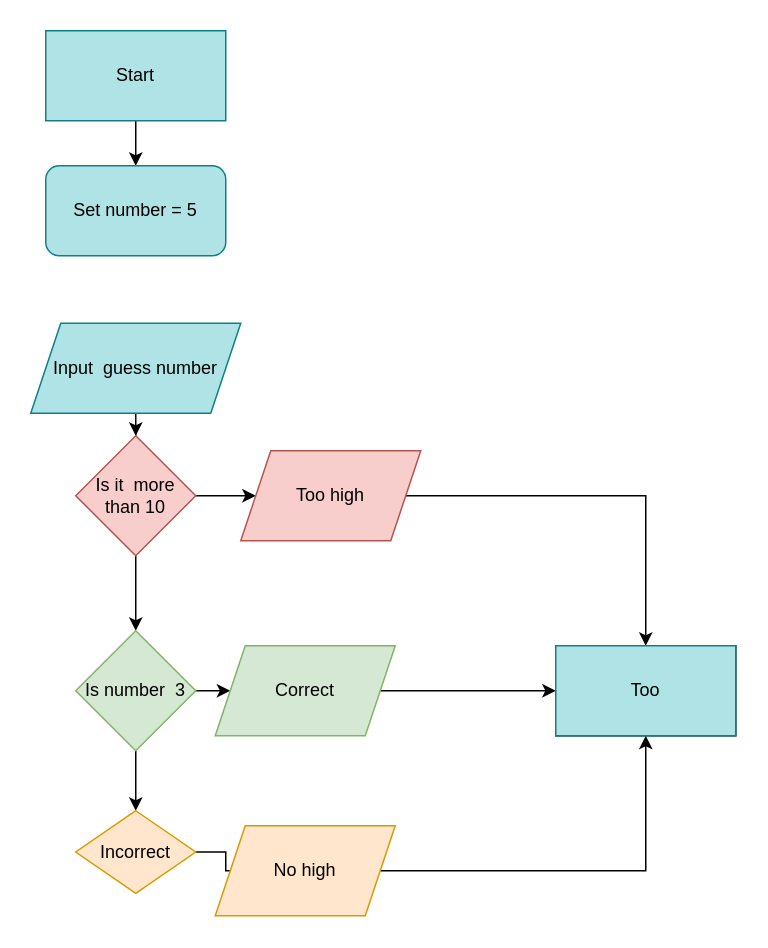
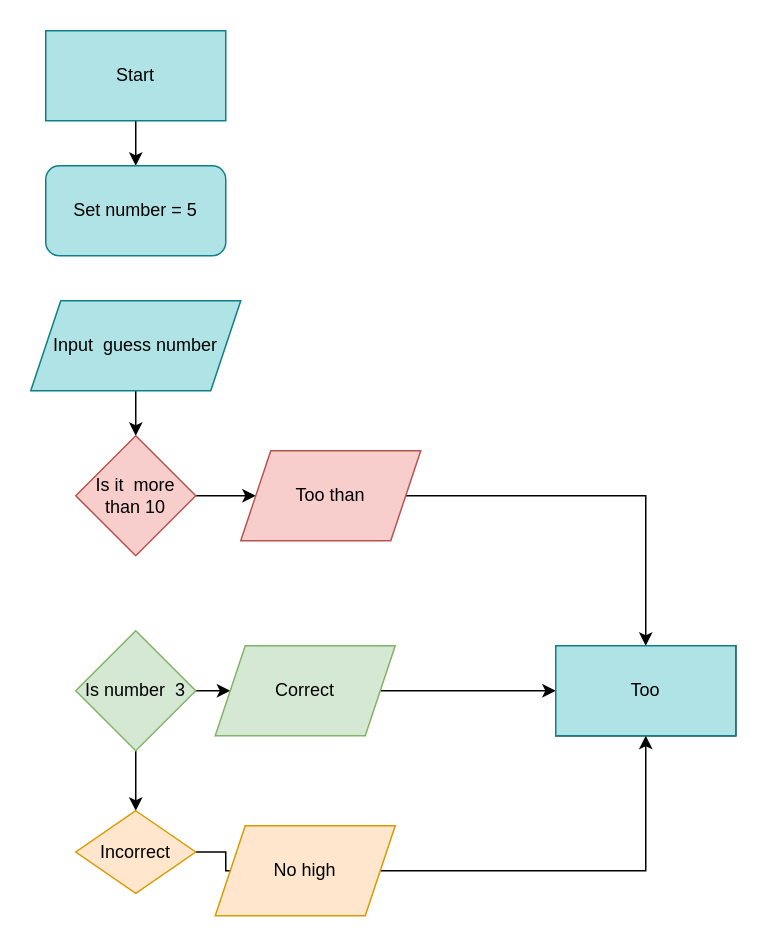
(136, 368) -> (136, 346)
(331, 496) -> (331, 496)
(136, 588) -> none
